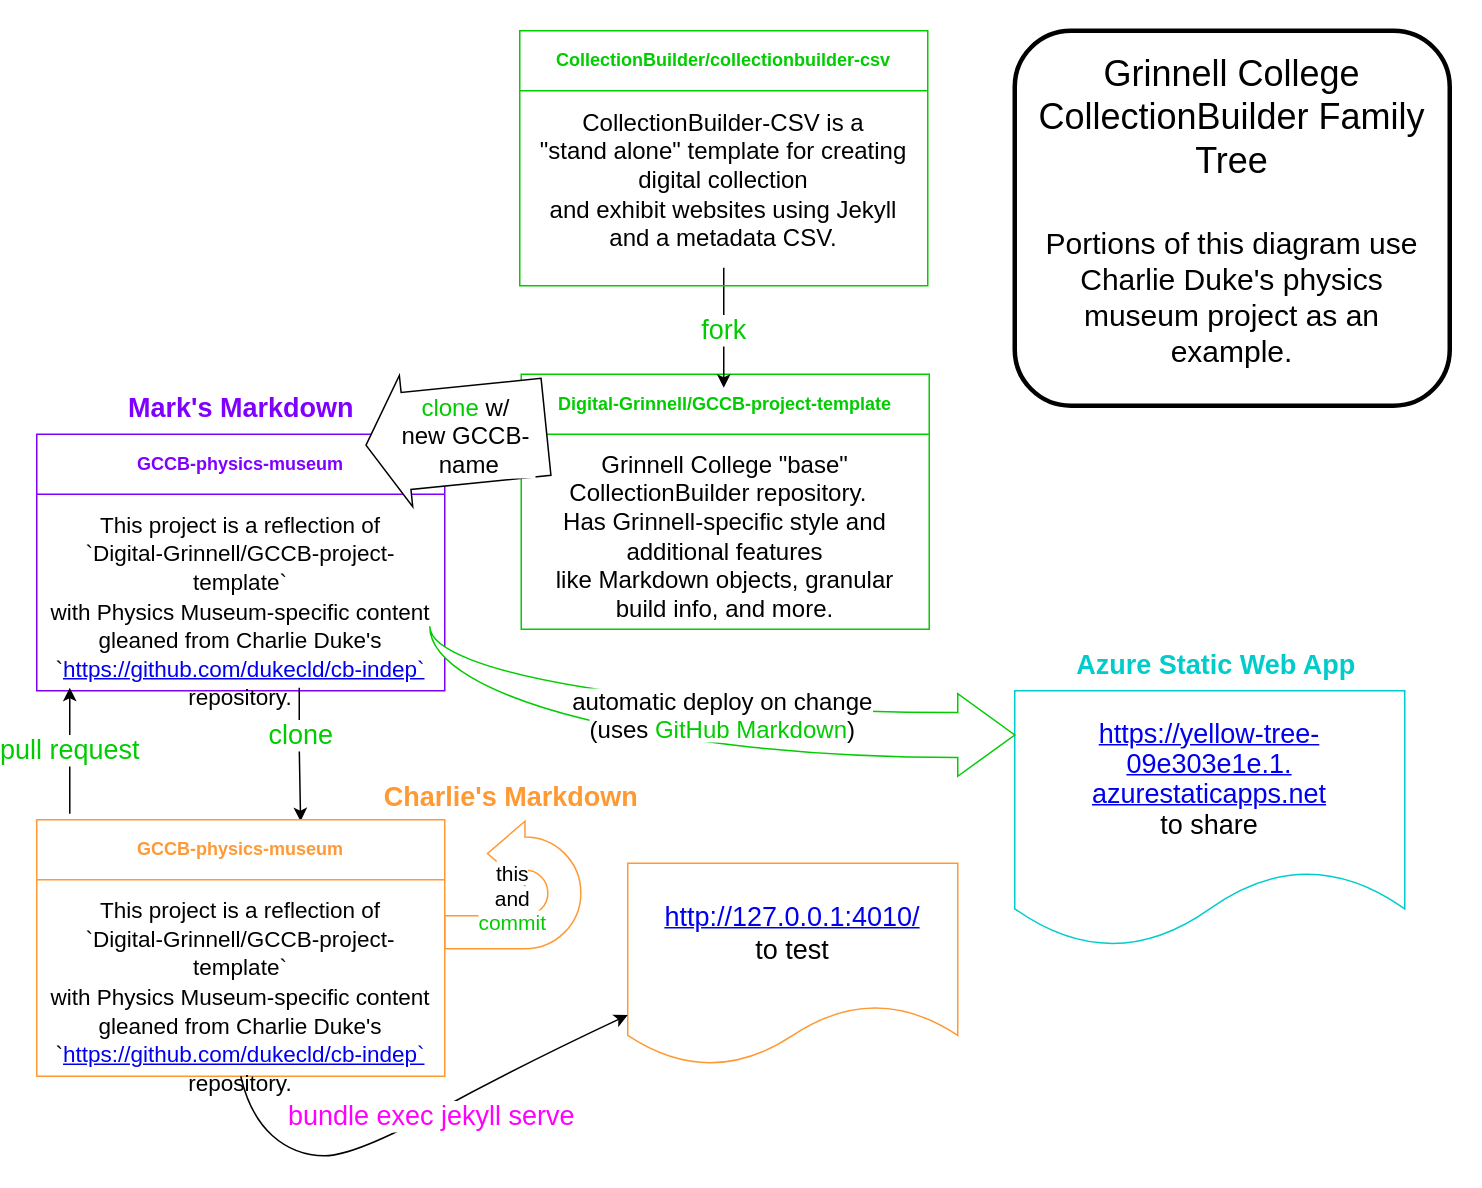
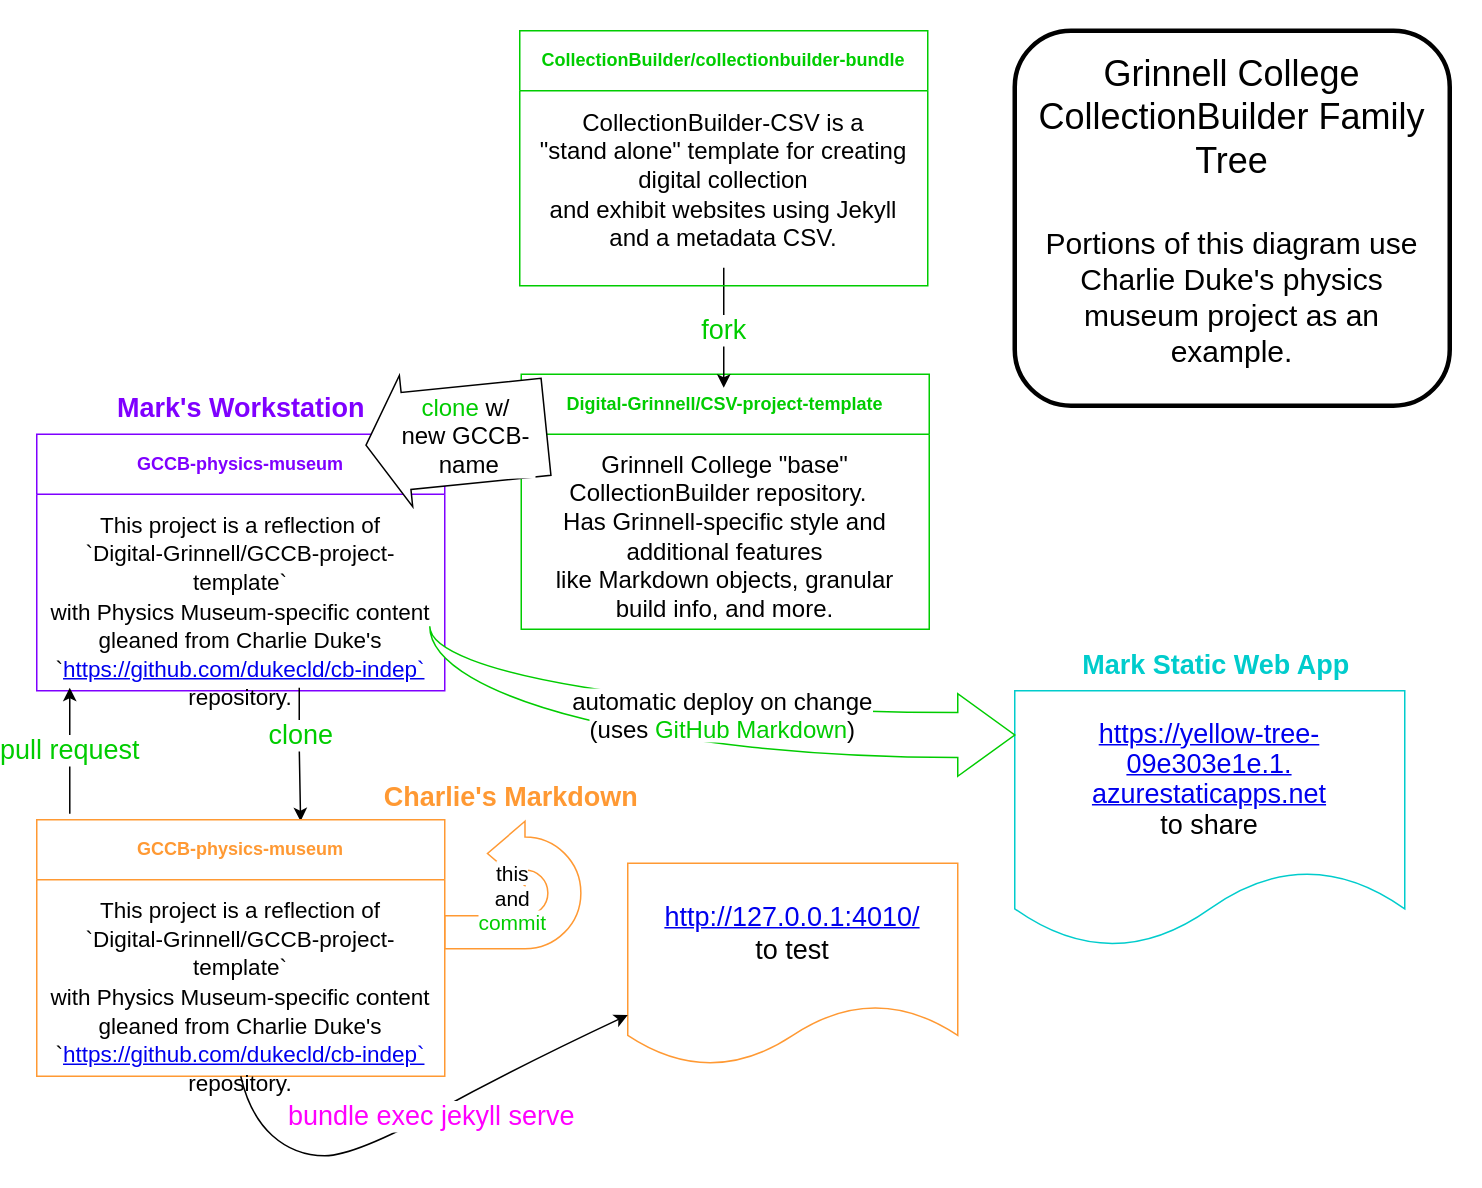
(724, 61) -> (724, 61)
(725, 404) -> (725, 404)
(242, 409) -> (242, 409)
(1217, 665) -> (1217, 665)
